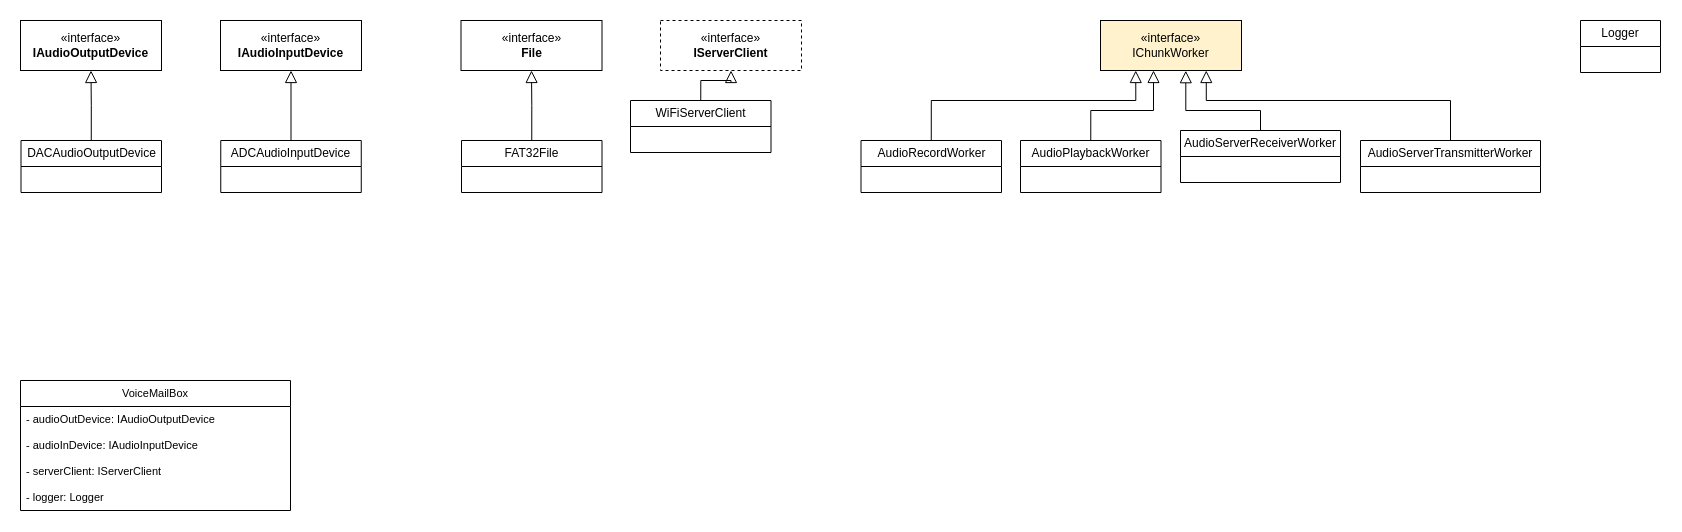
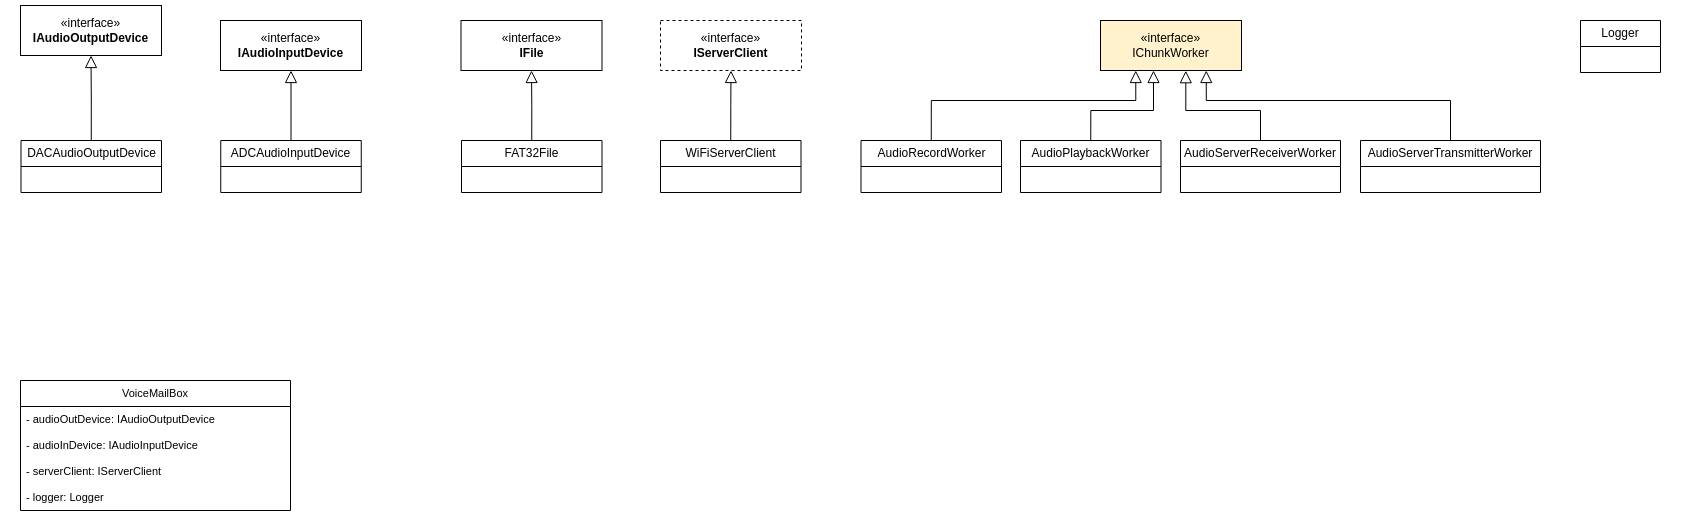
(91, 46) -> (91, 31)
(532, 46) -> (532, 46)
(701, 127) -> (731, 167)
(1261, 157) -> (1261, 167)
